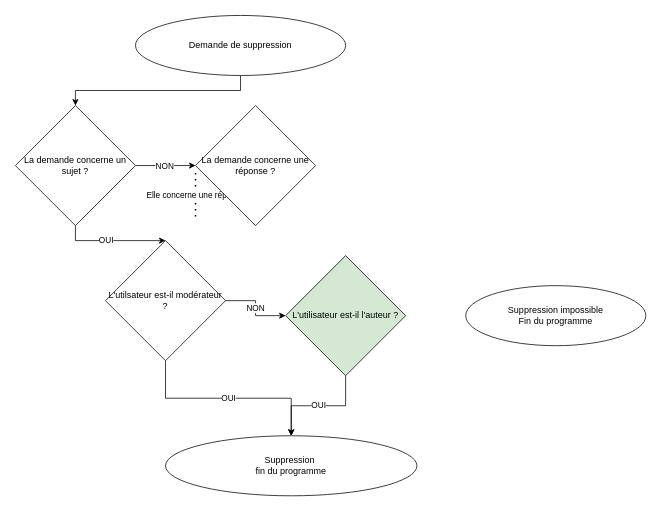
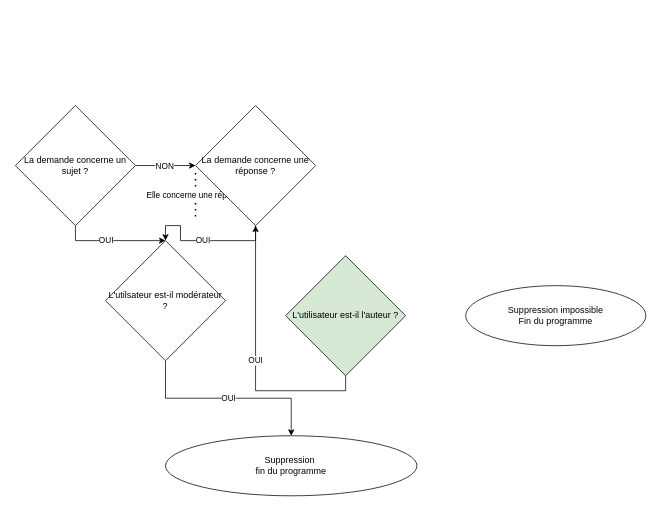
(240, 45) -> none
(160, 90) -> none
none -> (197, 240)
(239, 300) -> none
(328, 405) -> (265, 390)
